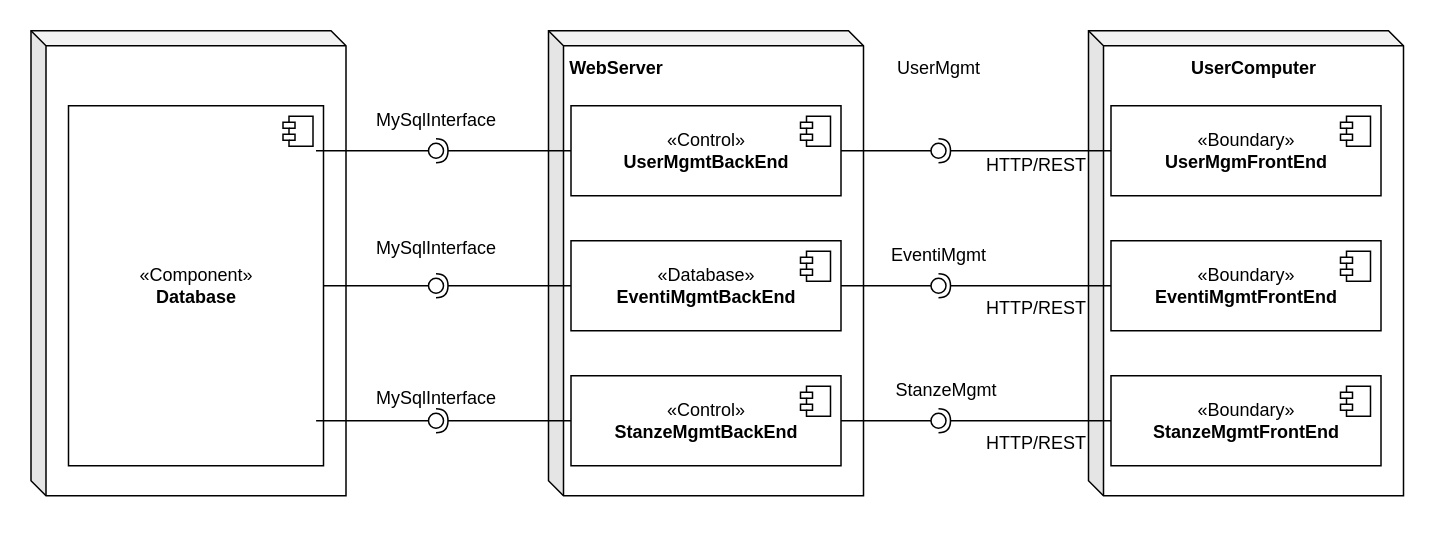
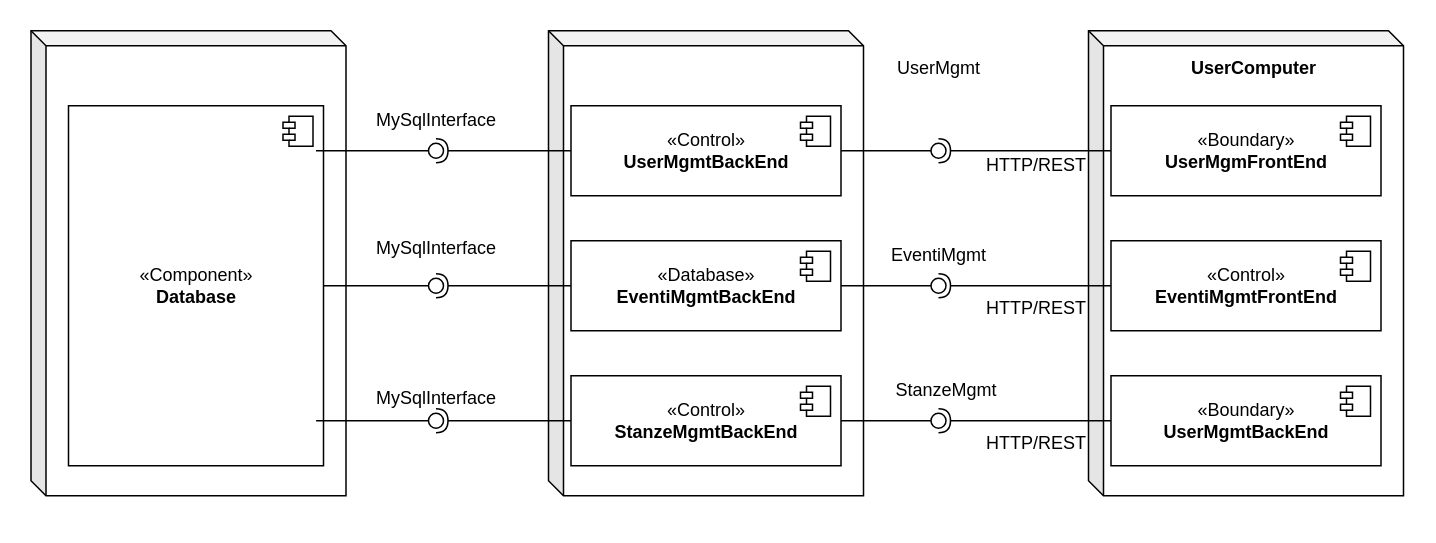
(616, 68) -> none
(1247, 286) -> (1247, 286)
(1247, 421) -> (1247, 421)
